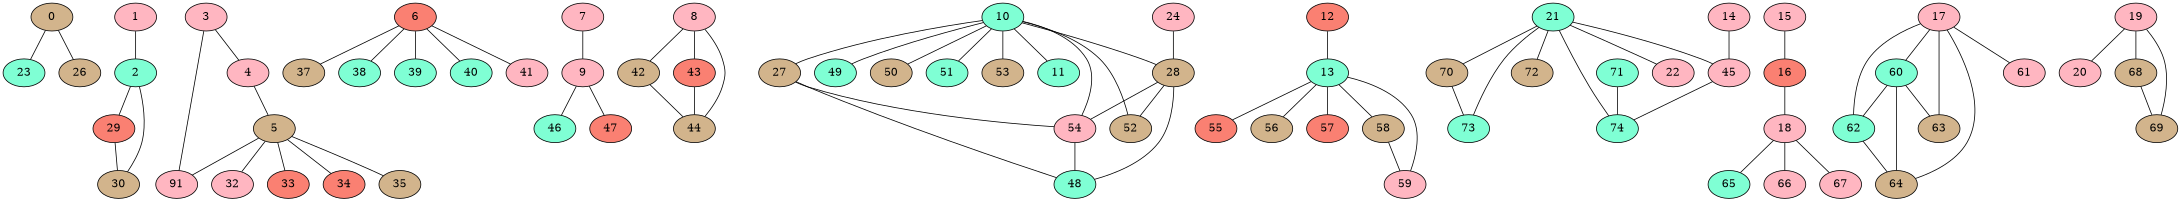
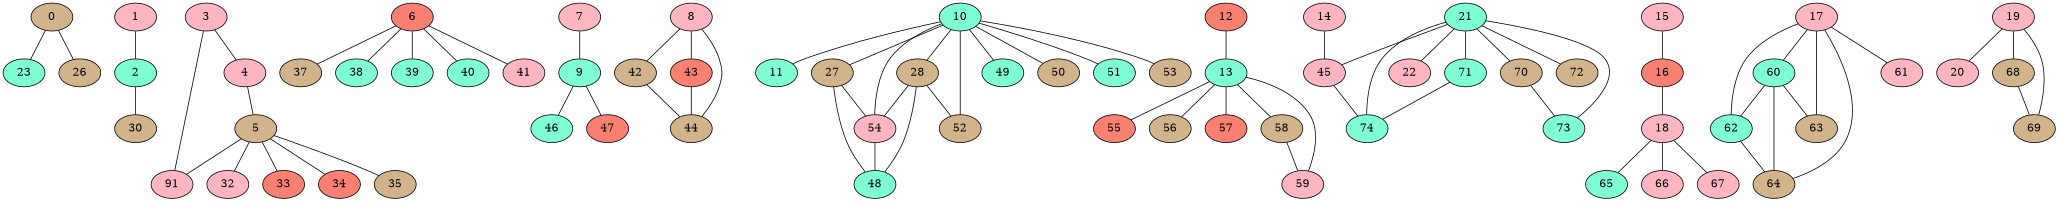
(1173, 17) -> none
none -> (1466, 45)
(583, 73) -> (580, 73)
(114, 129) -> none
